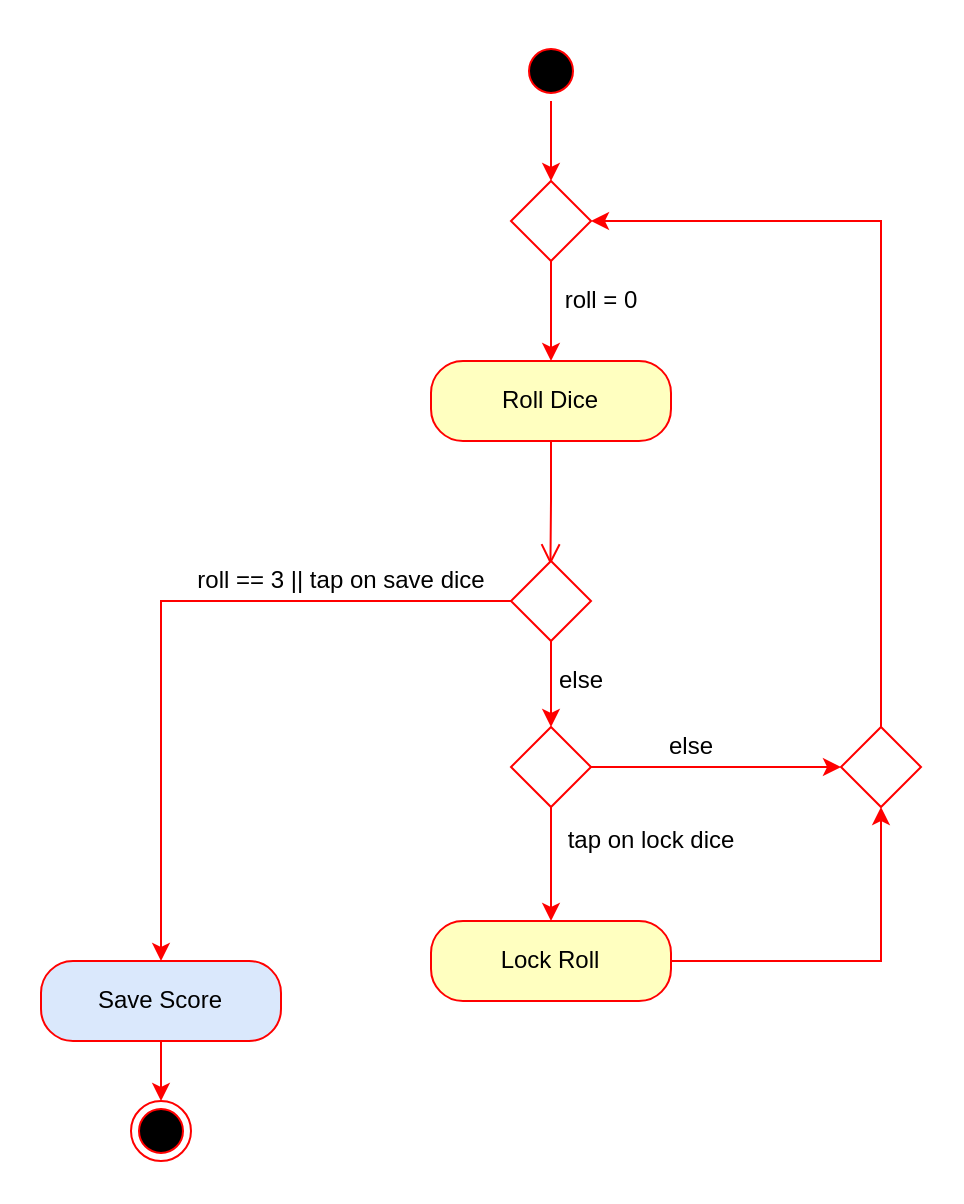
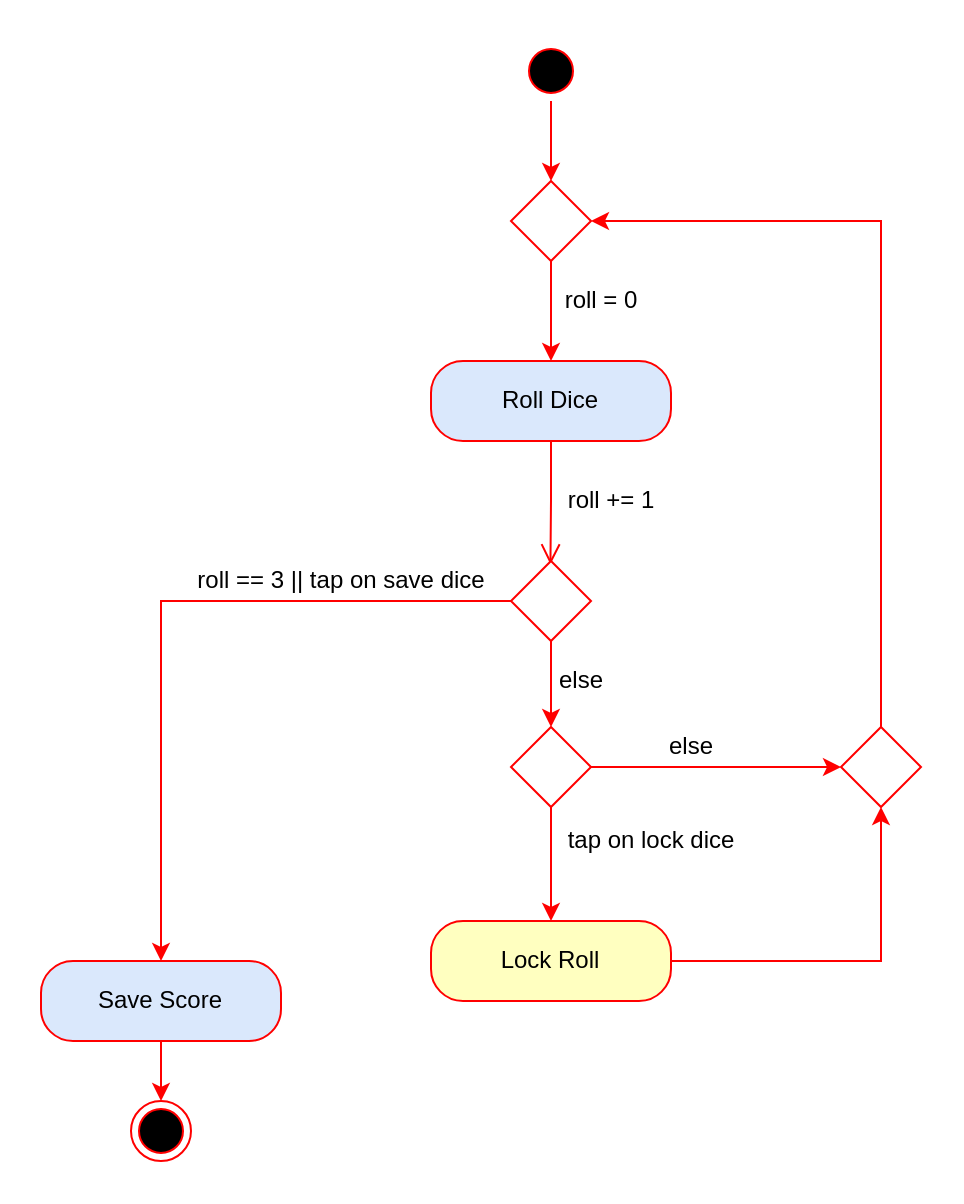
(551, 401) -> (551, 401)
none -> (611, 501)
